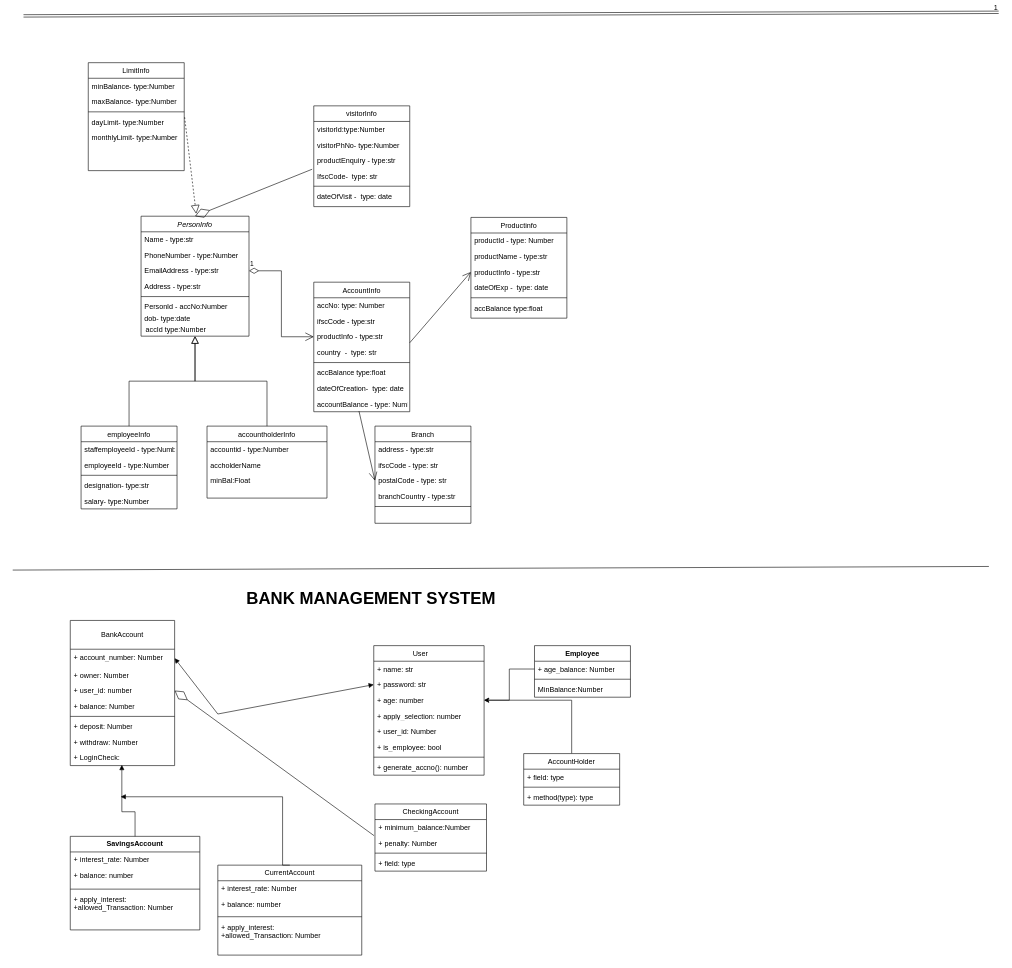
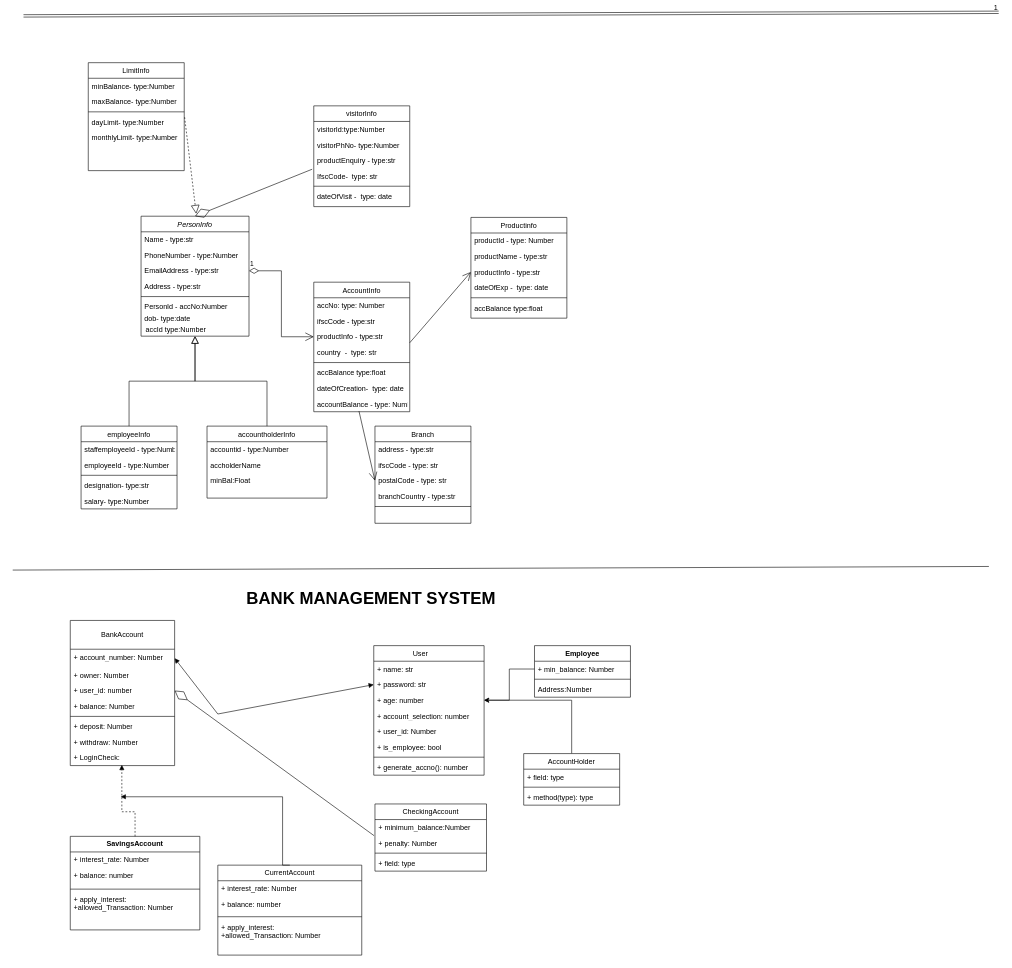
(576, 670) -> (576, 670)
(569, 690) -> (565, 690)
(422, 717) -> (427, 717)
(121, 808) -> (121, 808)
